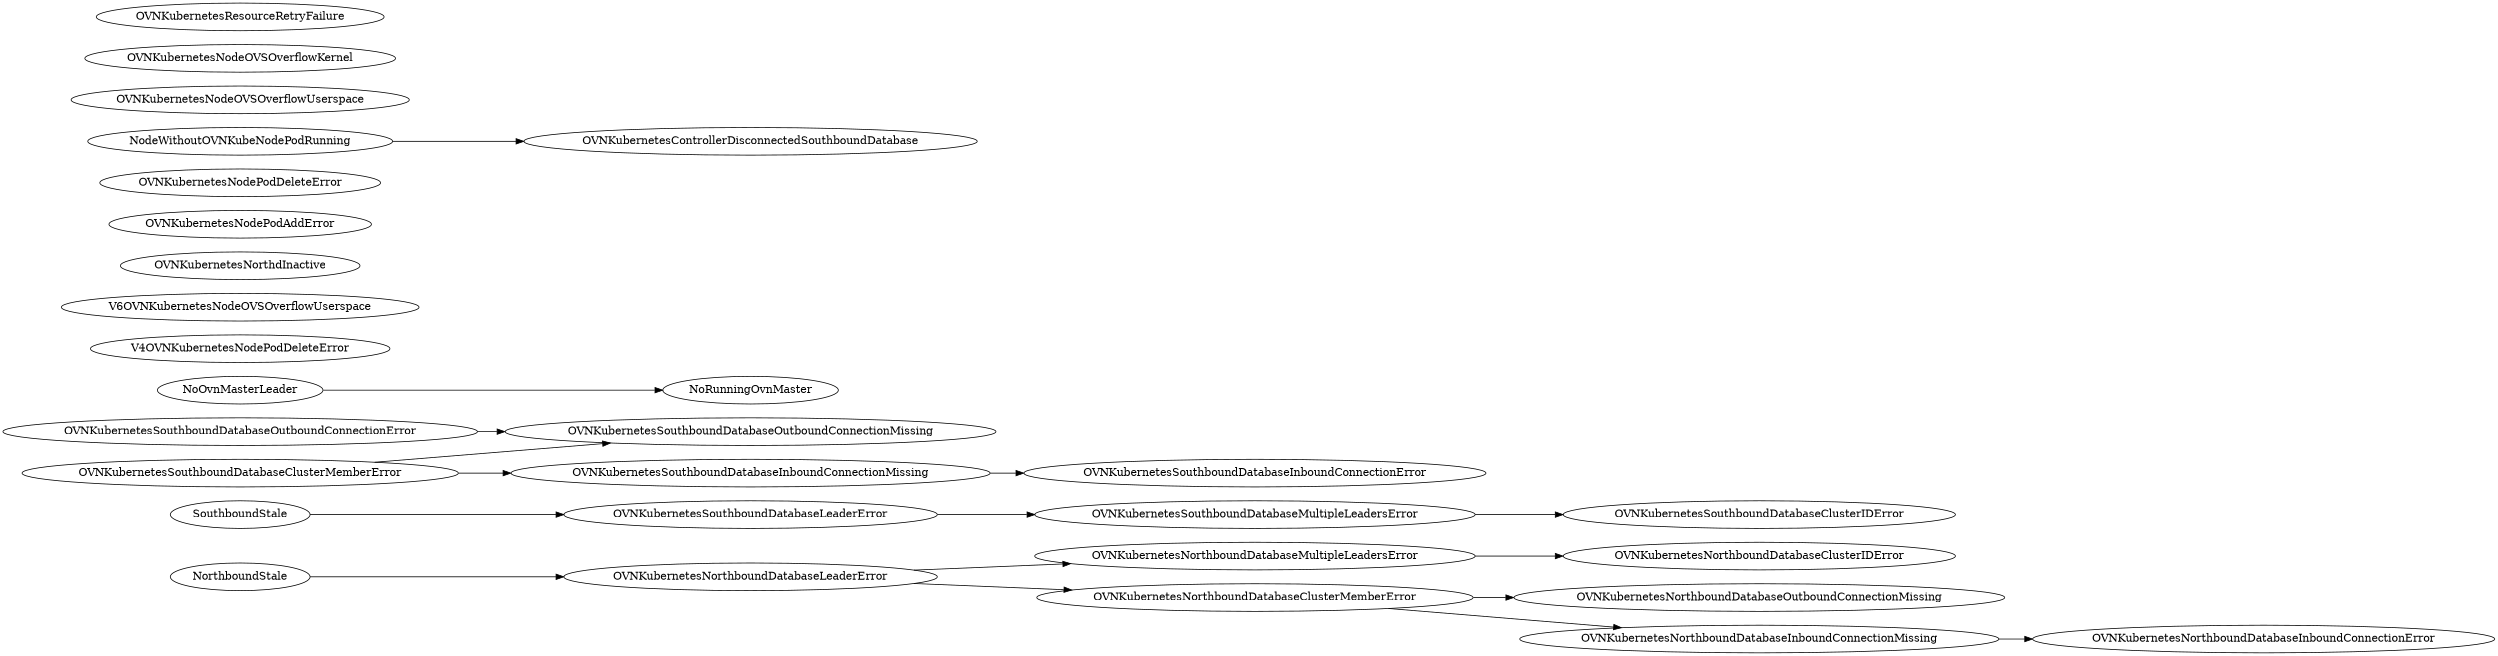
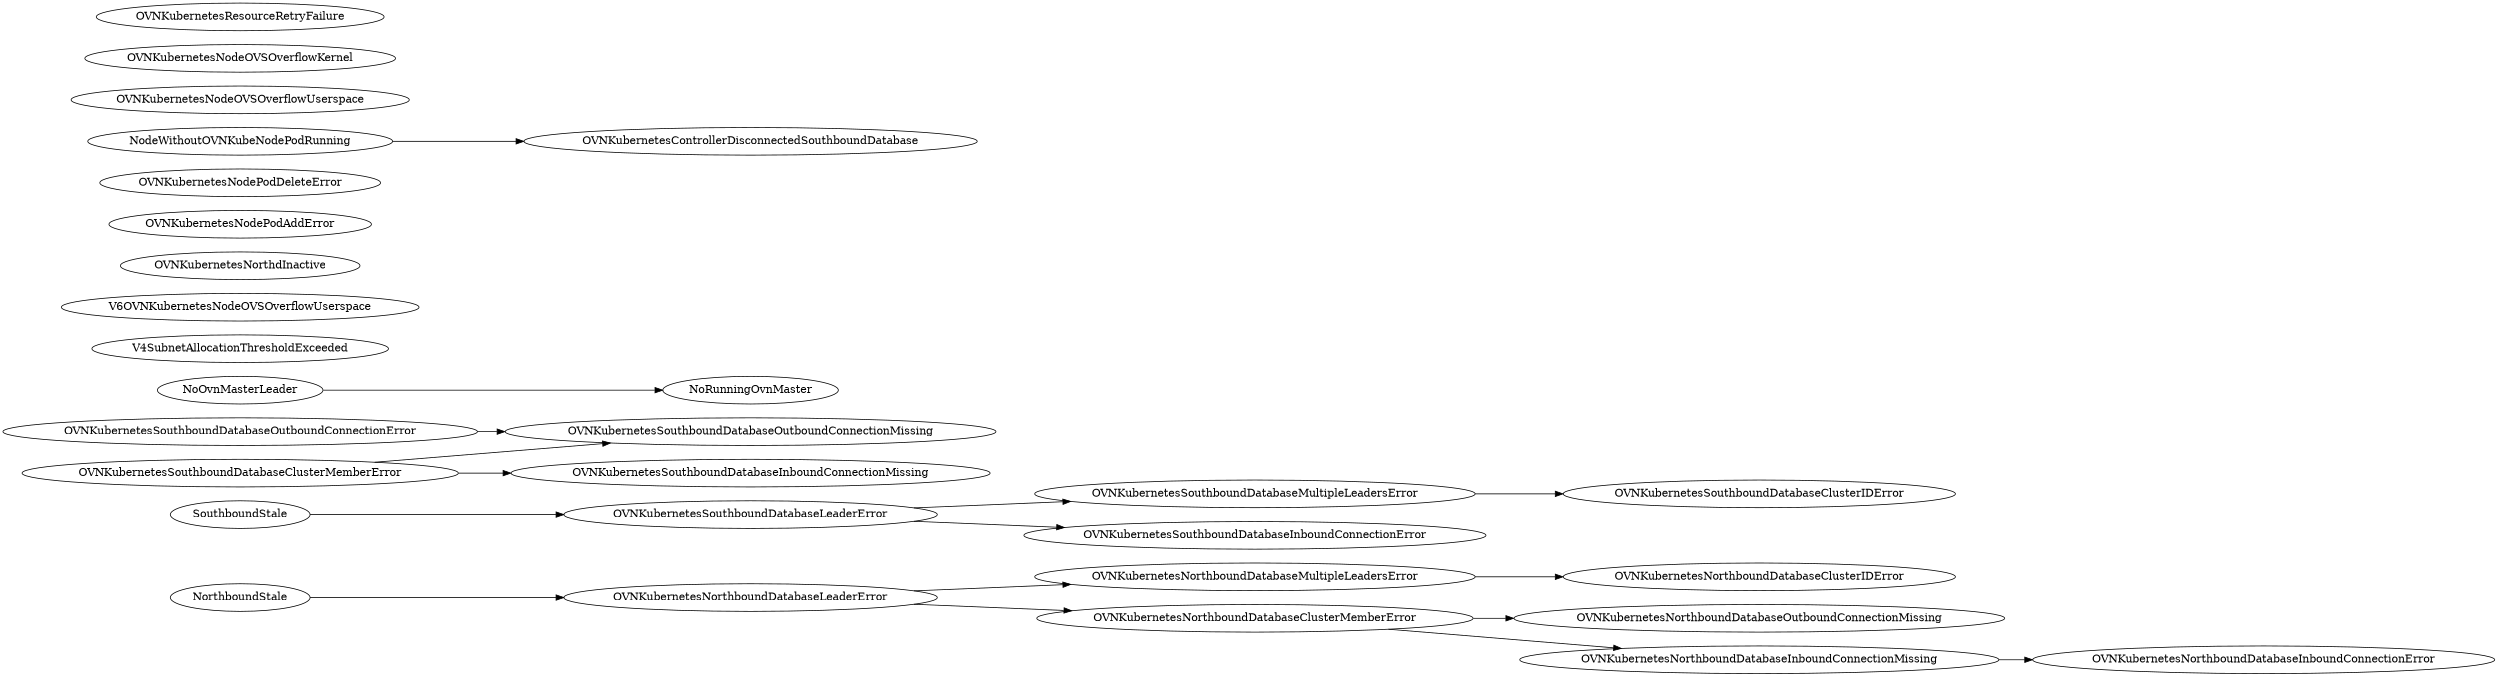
(240, 349) -> (240, 349)
(1003, 473) -> (985, 524)
